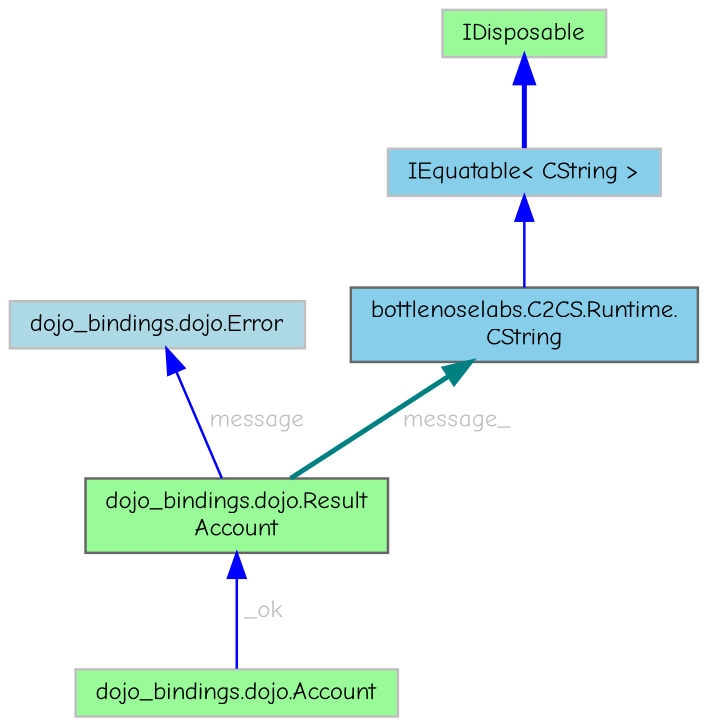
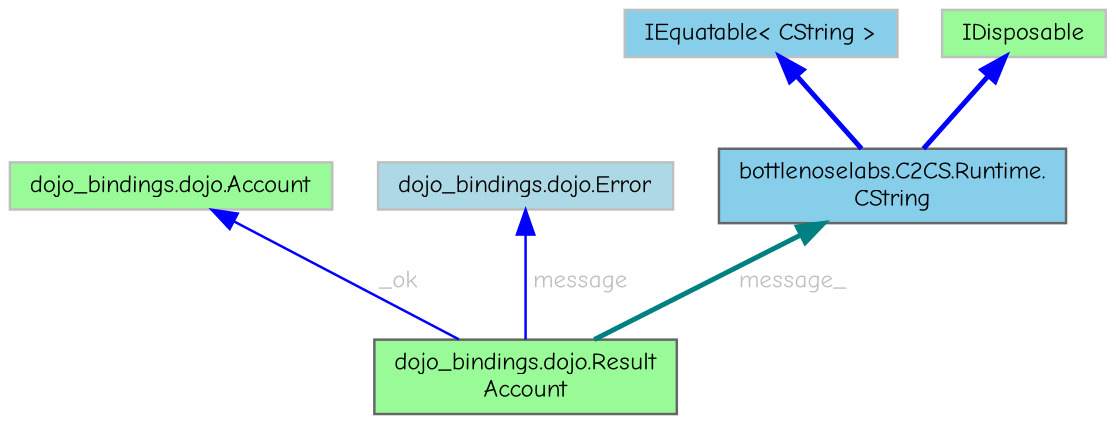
(524, 116) -> (956, 112)
(524, 254) -> (829, 112)
(237, 624) -> (347, 280)
